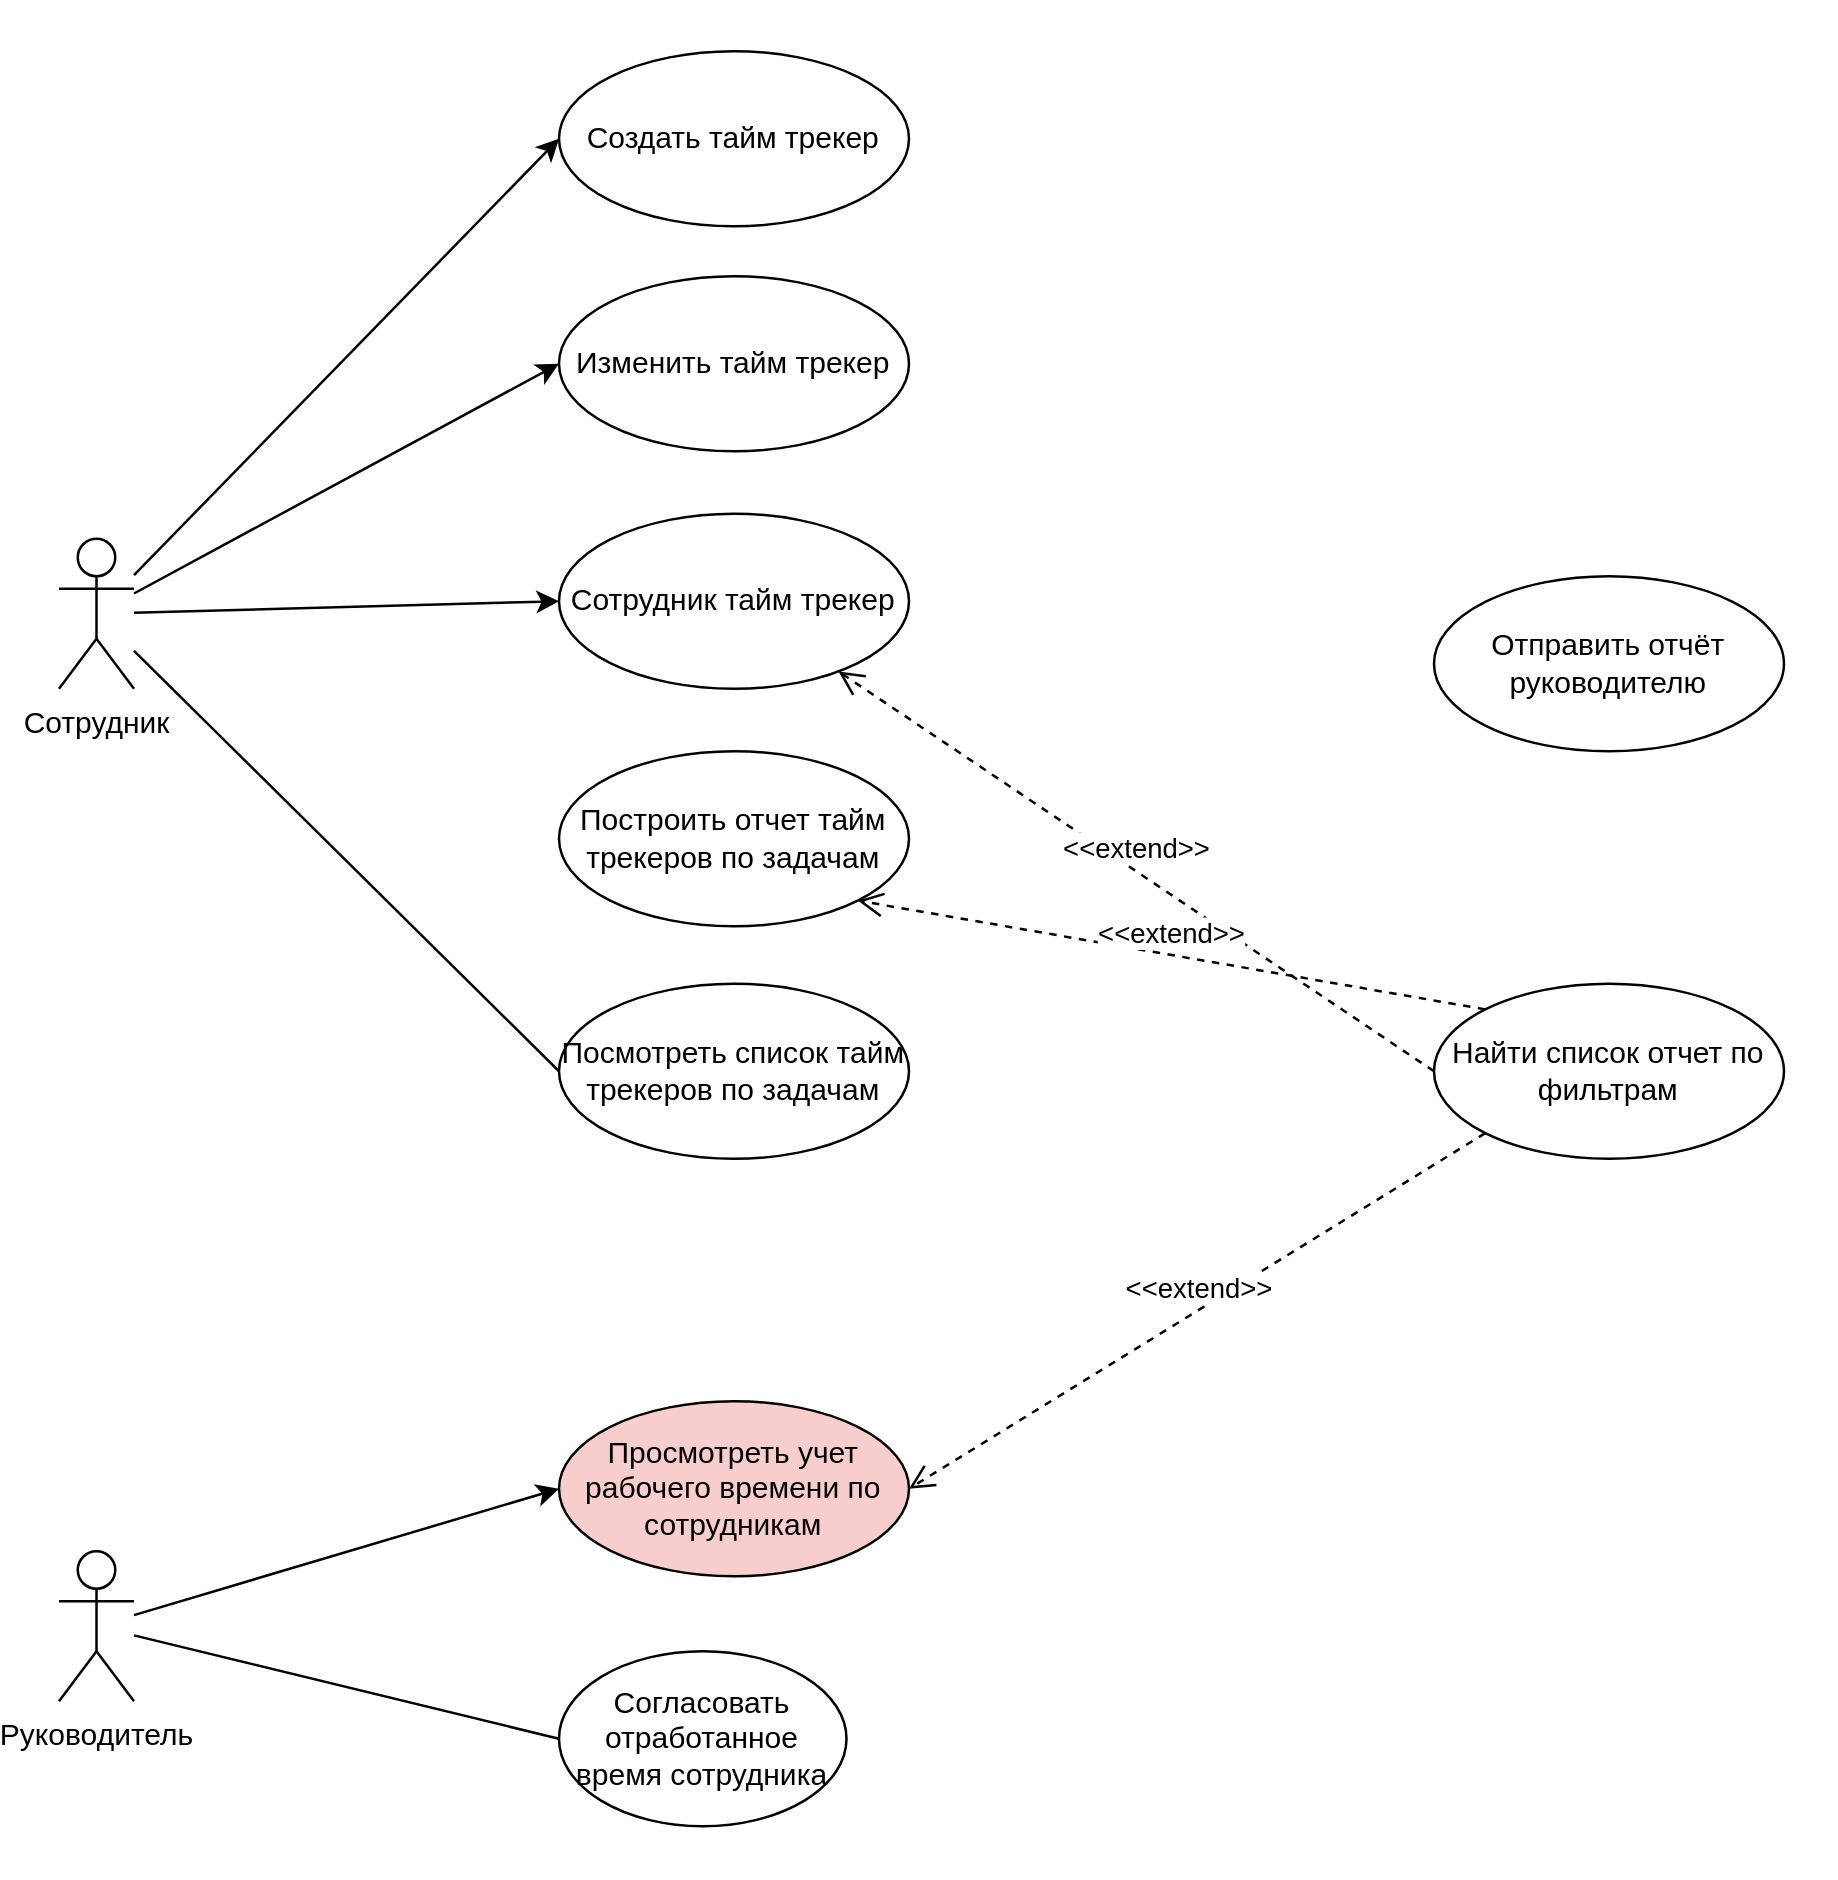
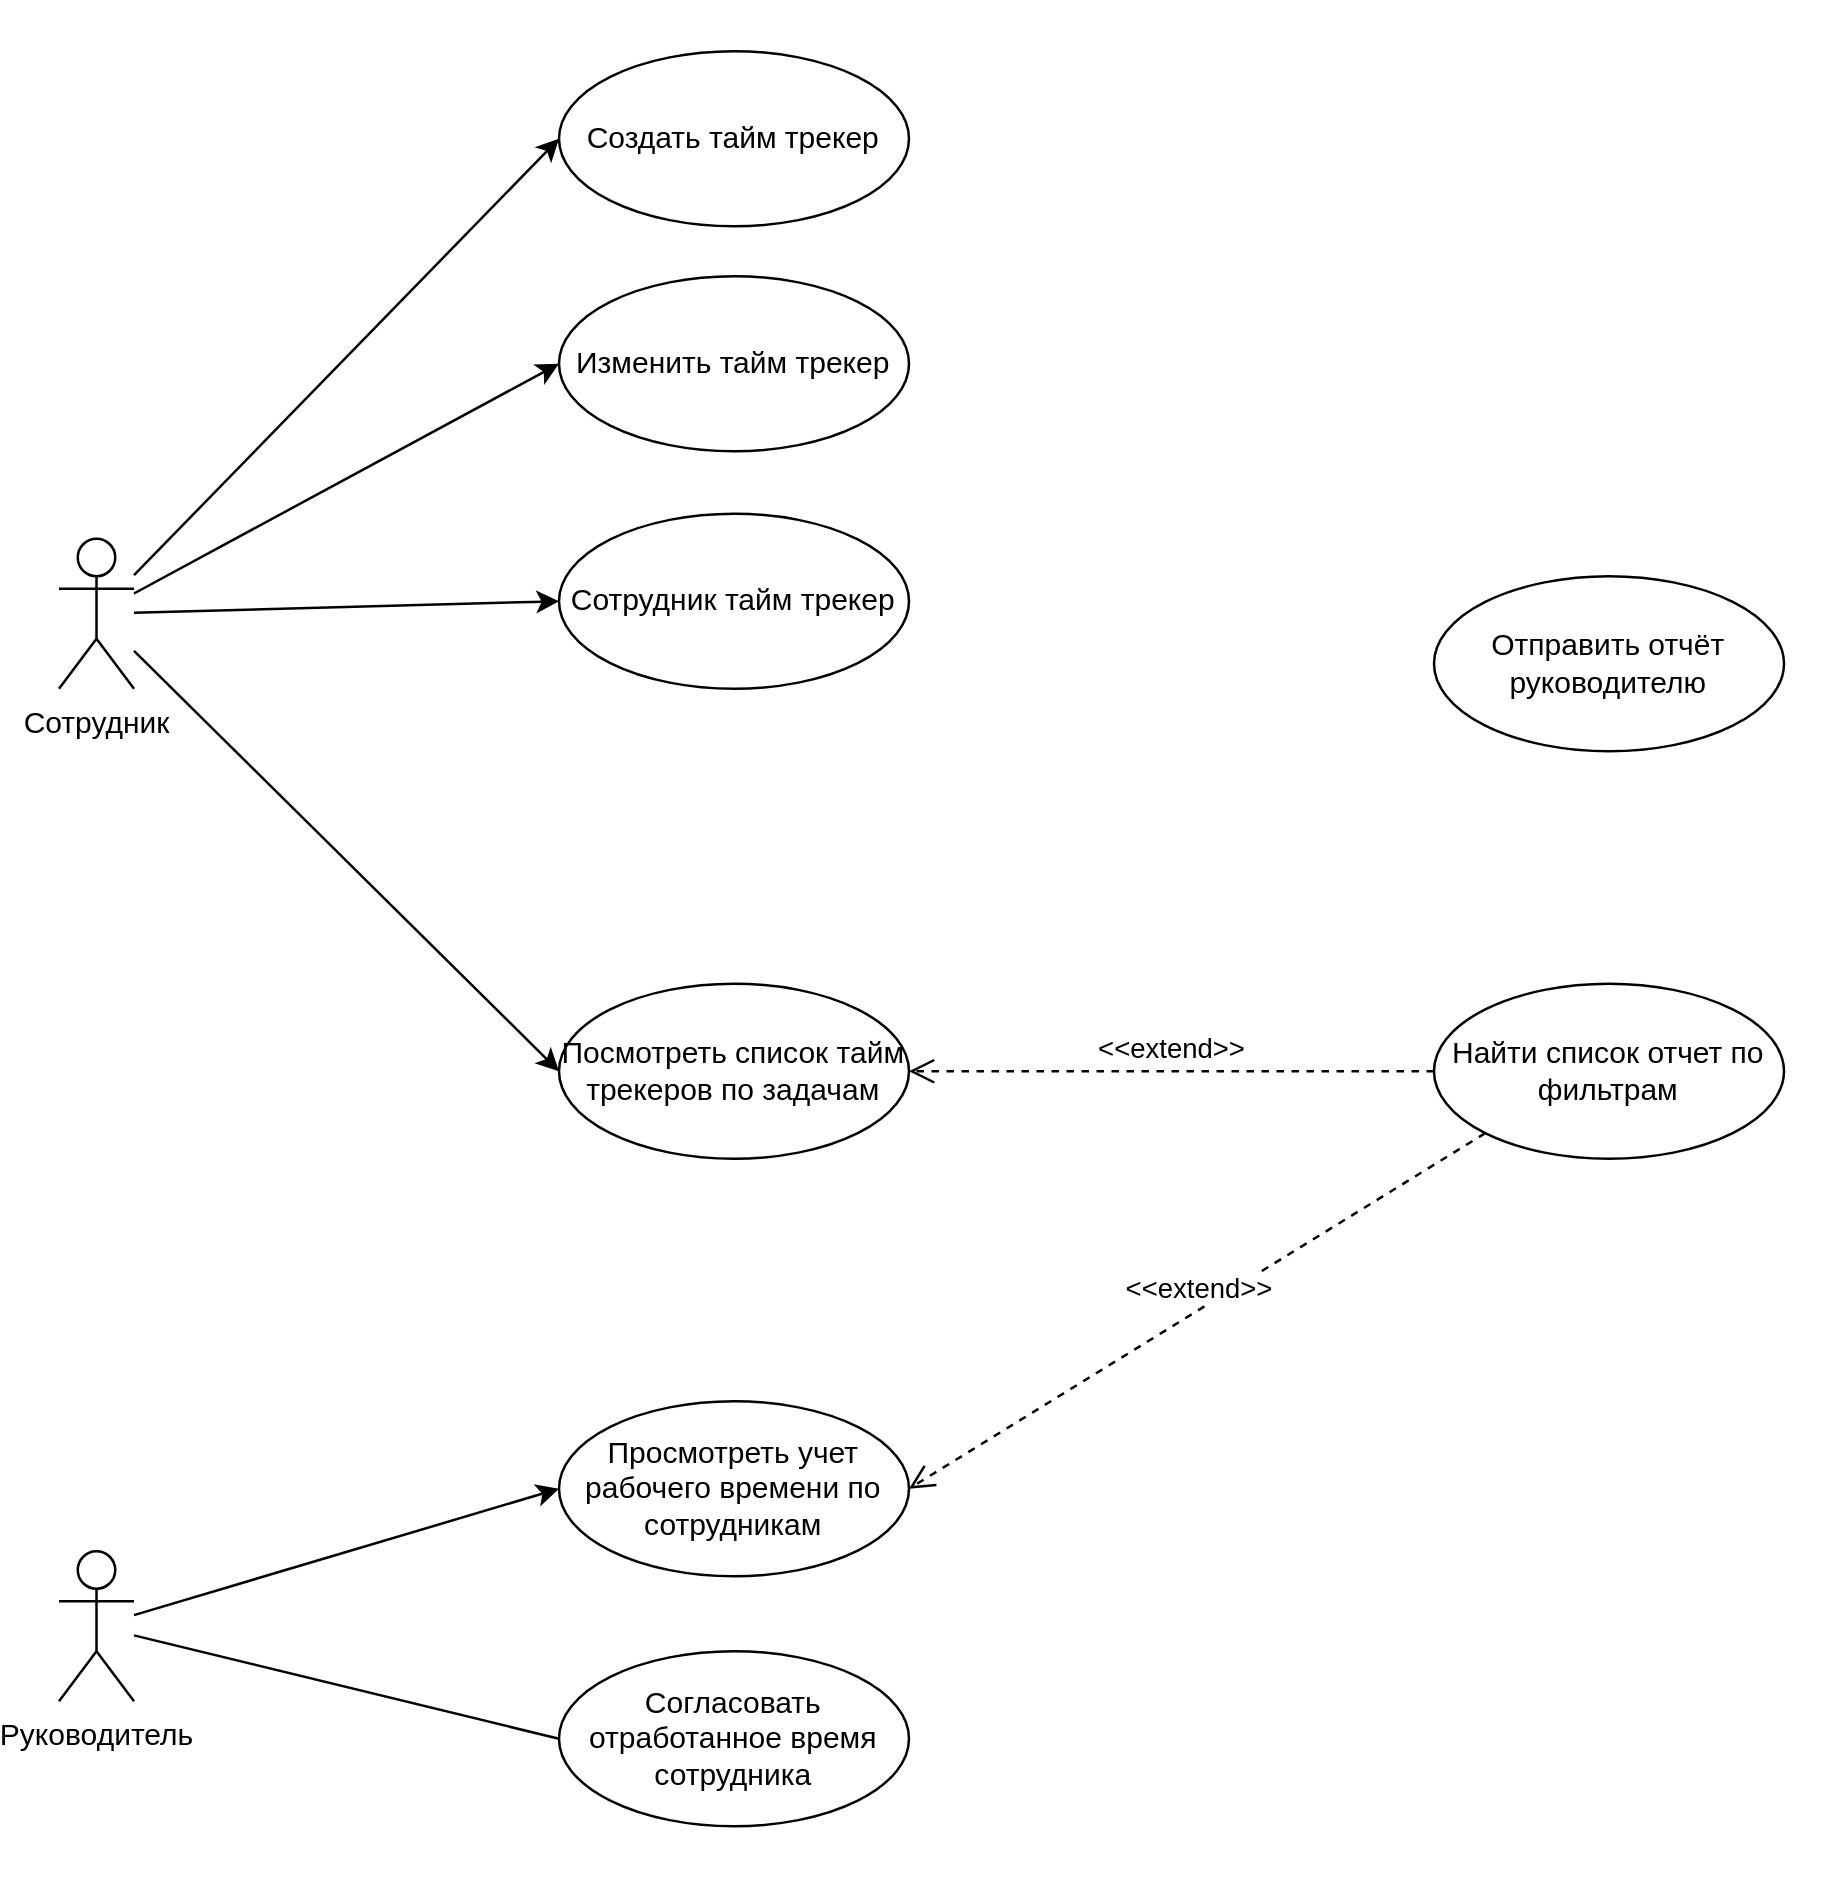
(958, 752) -> (1175, 1071)
(734, 839) -> none
(981, 922) -> none
(550, 1063) -> (546, 1059)
(734, 1489) -> (734, 1489)
(703, 1739) -> (734, 1739)
